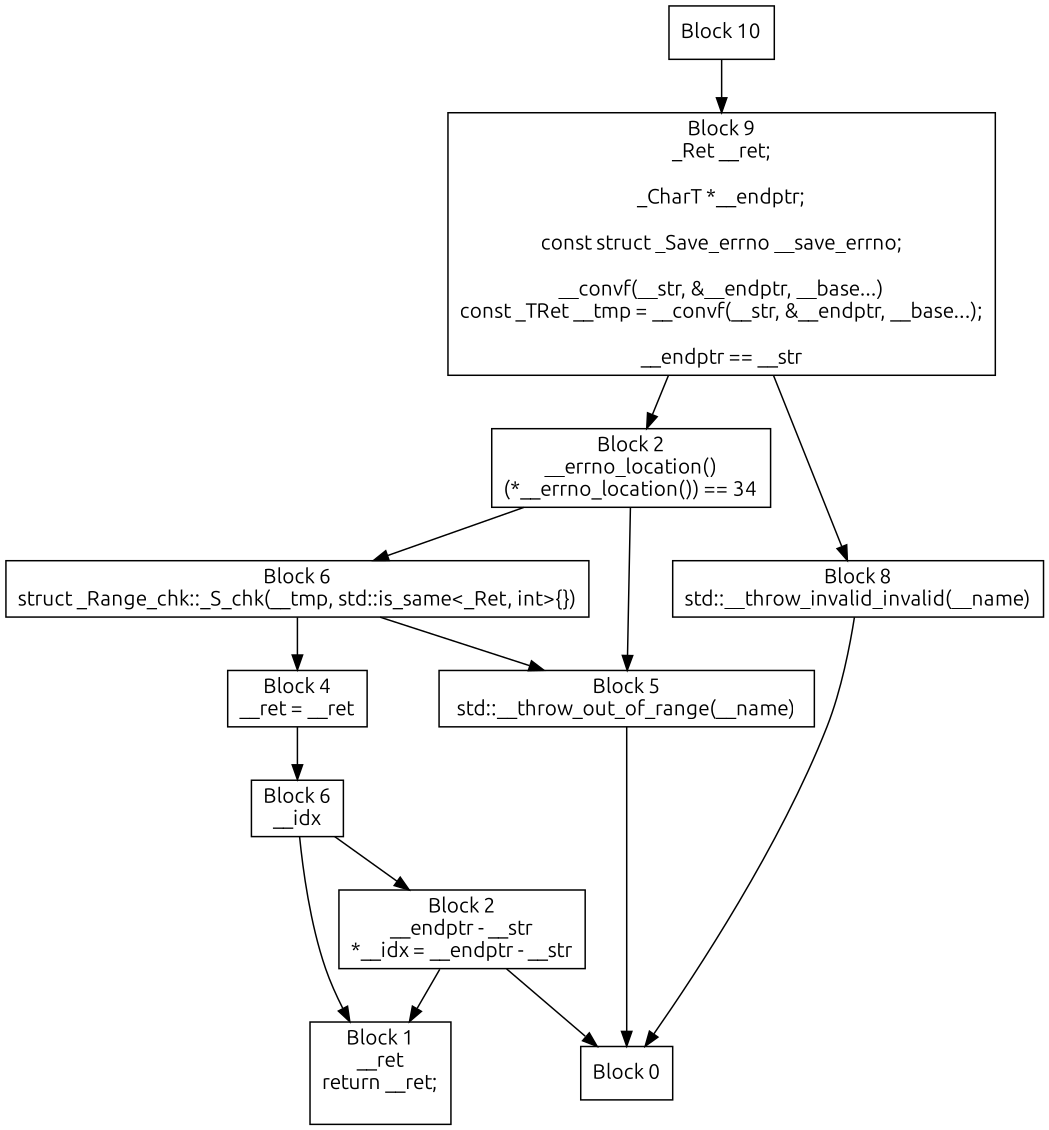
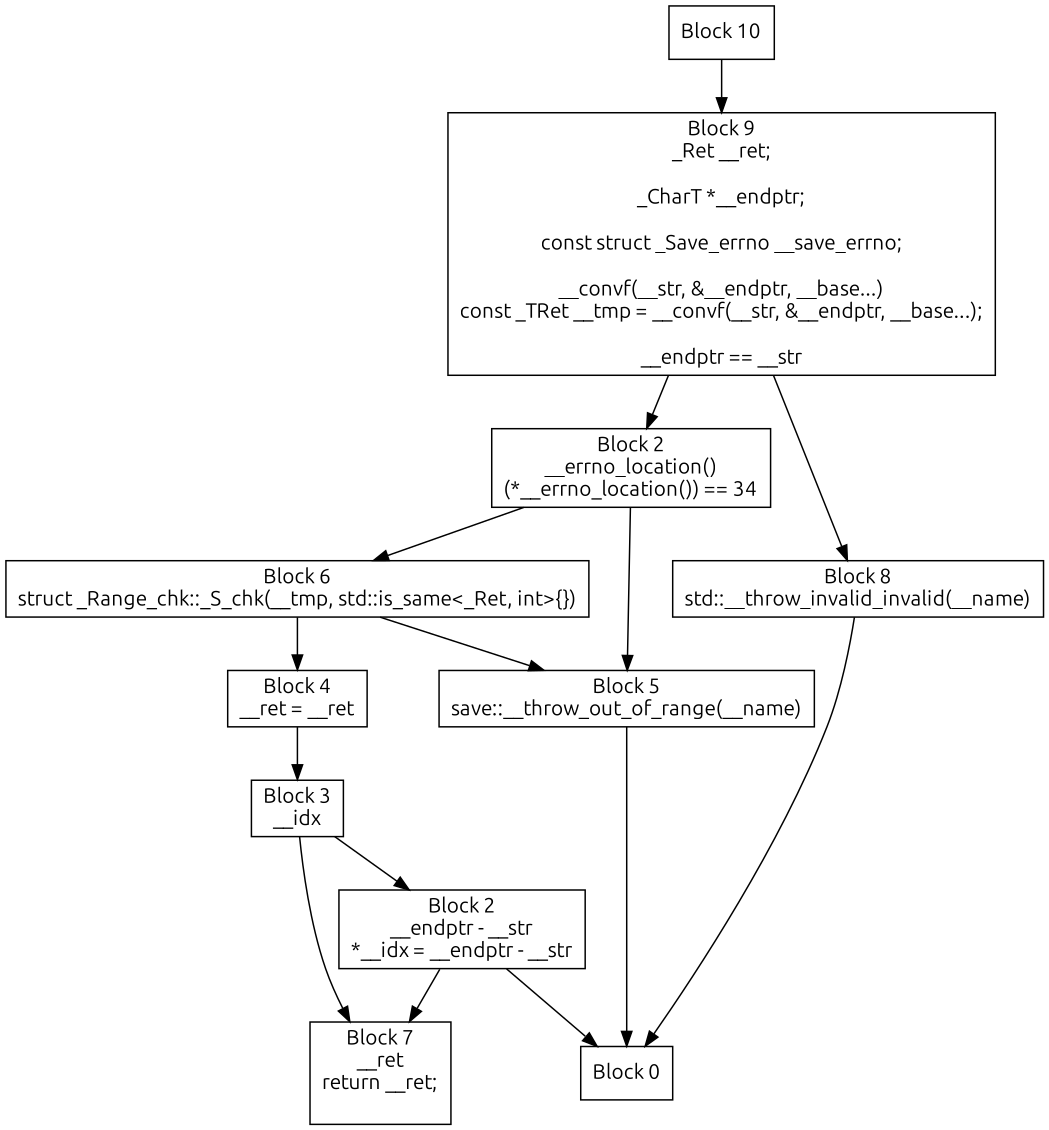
(627, 699) -> (627, 699)
(297, 808) -> (297, 808)
(380, 1073) -> (380, 1073)
